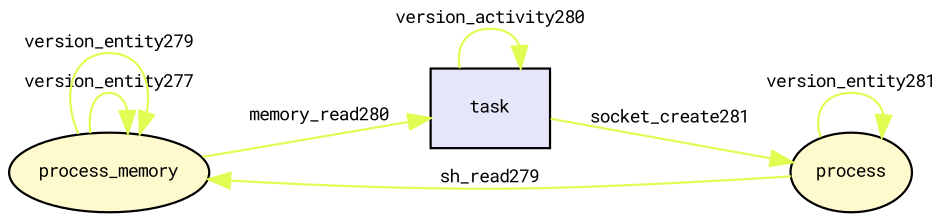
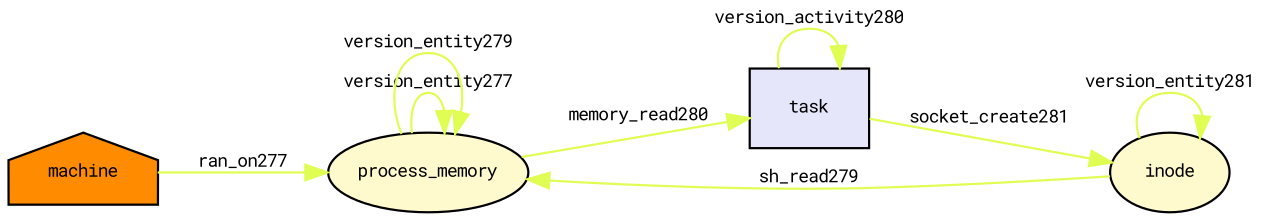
none -> (83, 172)
(851, 172) -> (1170, 172)
